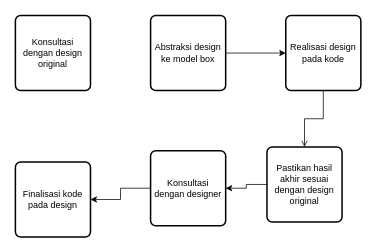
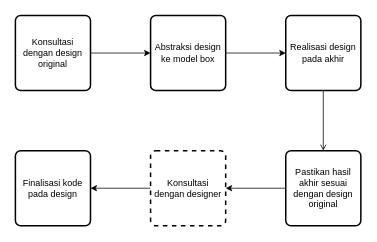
none -> (144, 53)
(323, 53) -> (323, 53)
(304, 184) -> (323, 188)
(188, 188) -> (188, 188)
(53, 199) -> (53, 188)
